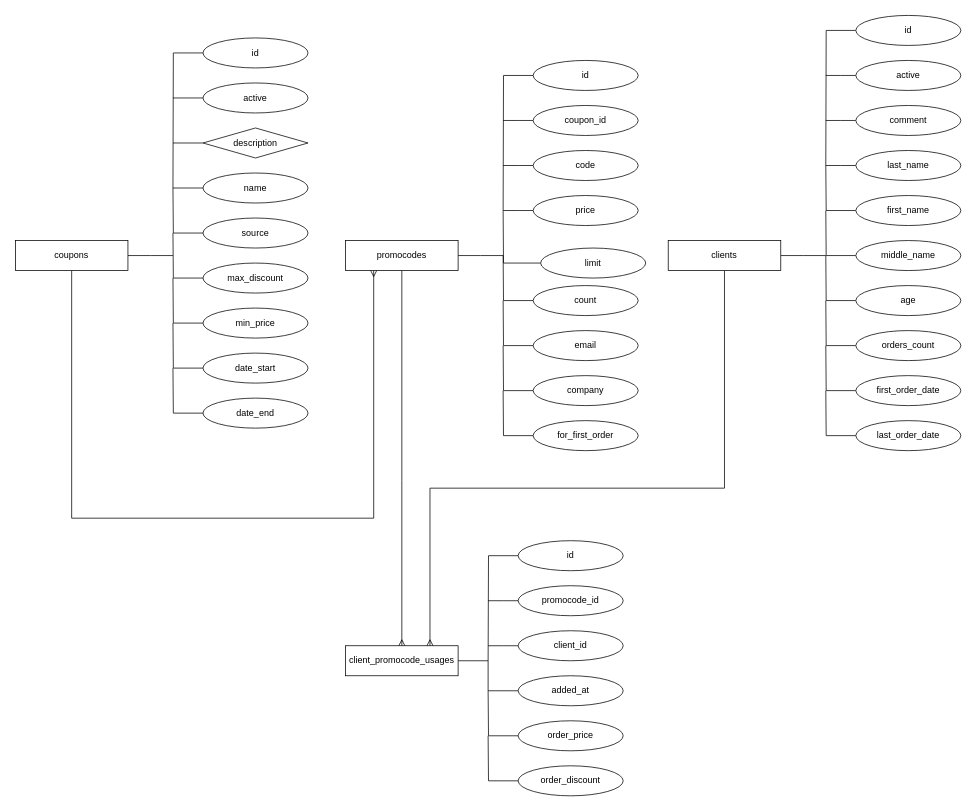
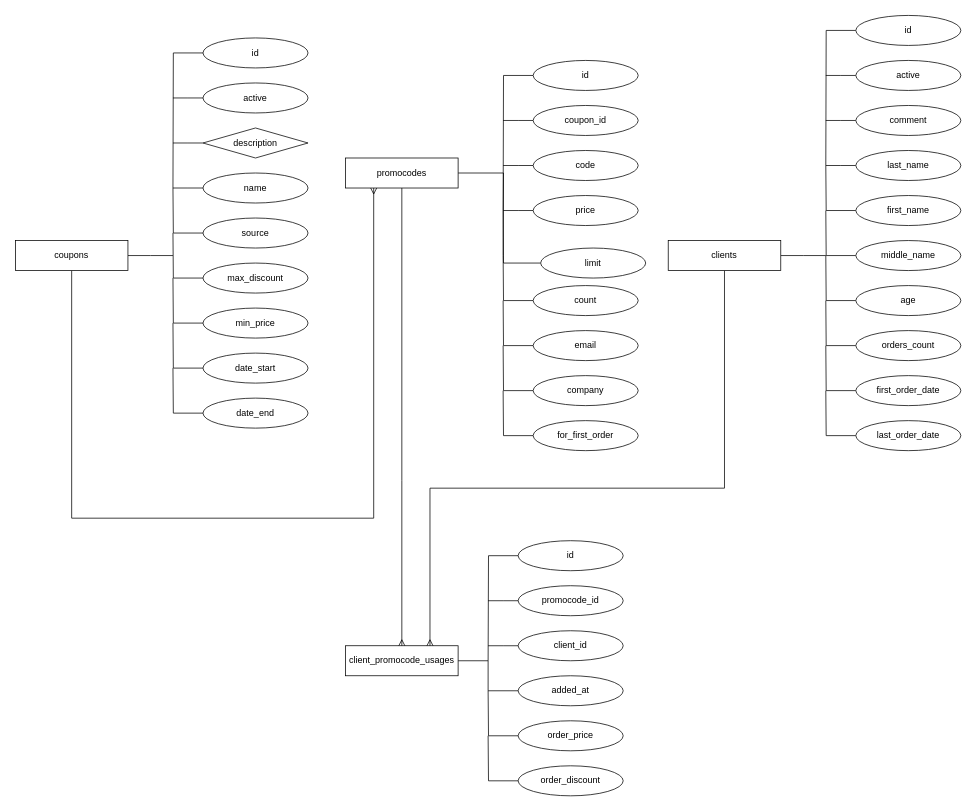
(402, 255) -> (402, 173)
